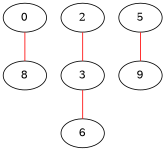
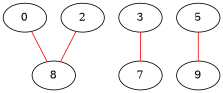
(83, 47) -> (68, 47)
(83, 133) -> (140, 75)
